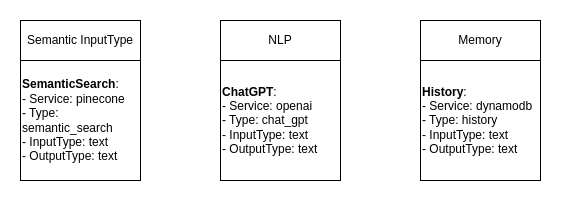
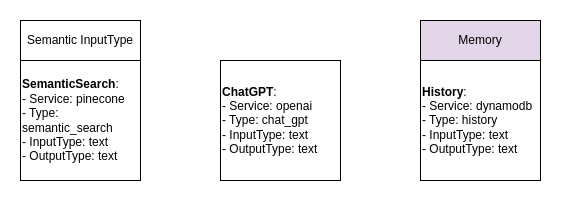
(281, 41) -> none
(481, 41) -> (481, 41)
